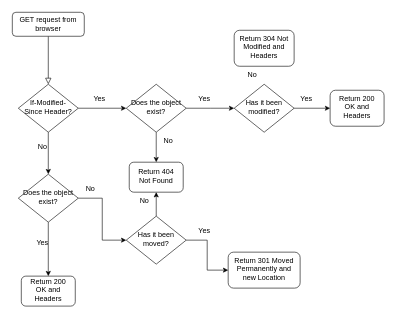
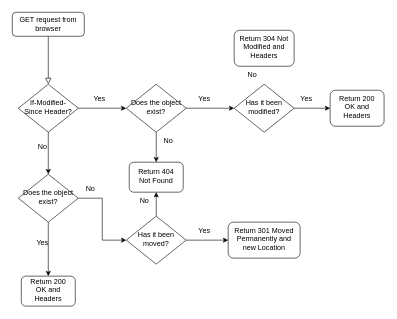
(264, 270) -> (264, 240)
